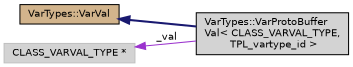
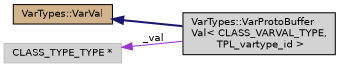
(70, 53) -> (63, 53)
